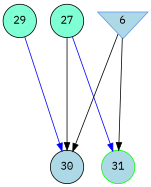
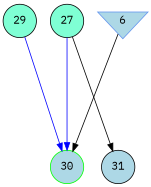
(67, 90) -> (67, 90)
(91, 90) -> (91, 90)
(121, 90) -> none
(67, 167) -> (67, 167)
(118, 167) -> (118, 167)
